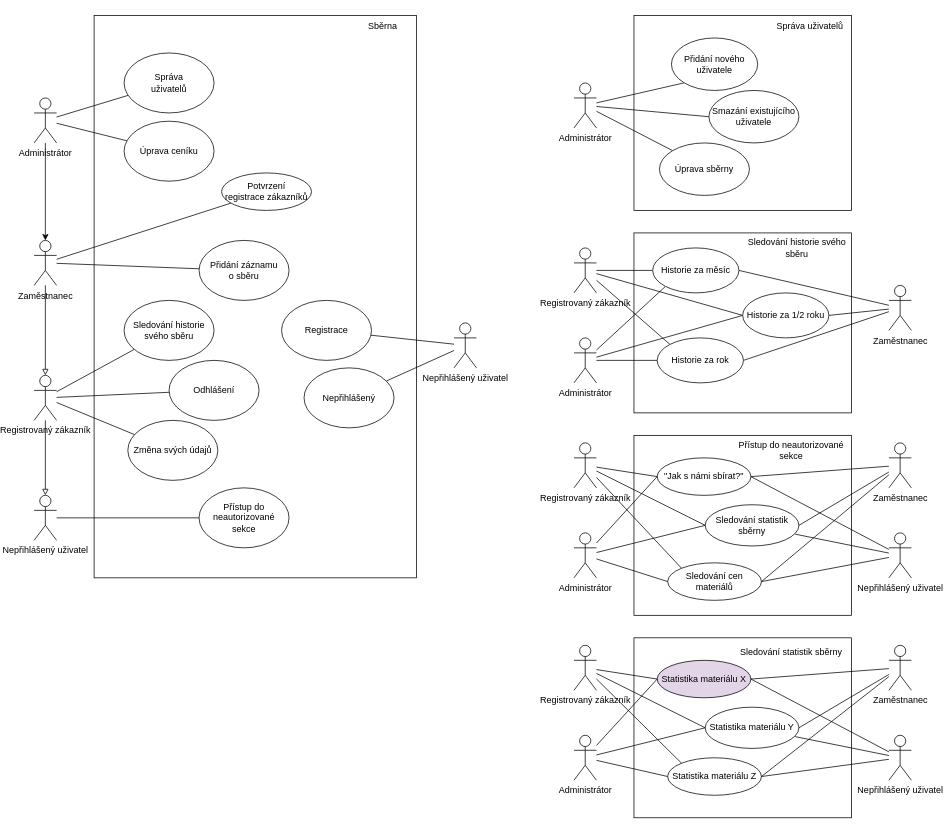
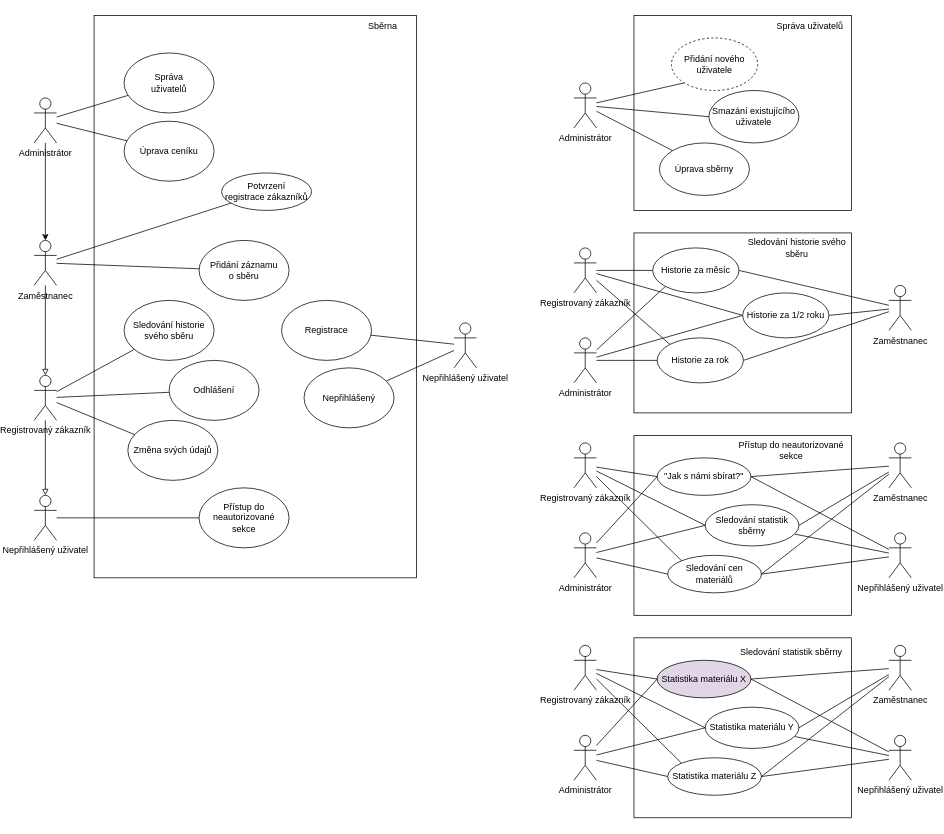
(715, 64) -> (715, 64)
(715, 582) -> (715, 574)
